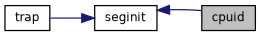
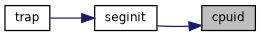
(186, 10) -> (173, 26)
